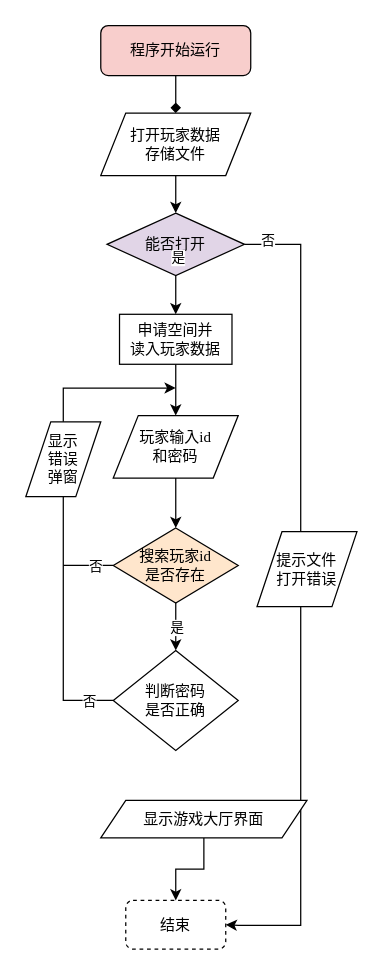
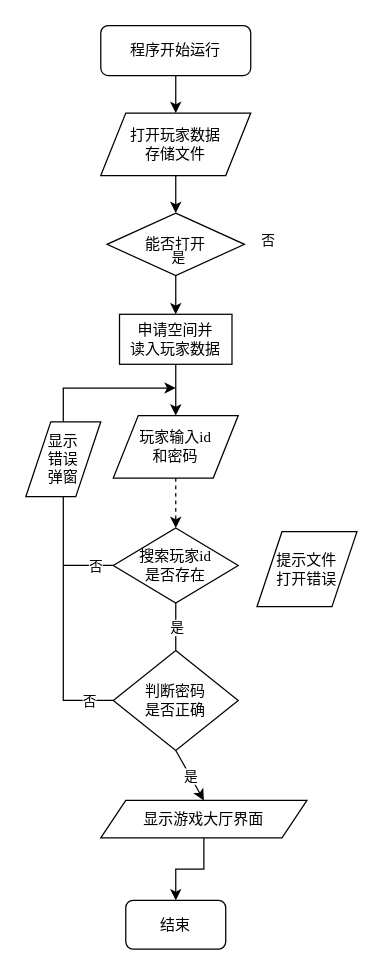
(176, 51) -> (176, 51)
(176, 102) -> (176, 103)
(176, 244) -> (176, 244)
(301, 374) -> none
(176, 498) -> (176, 498)
(176, 566) -> (176, 566)
(176, 640) -> (176, 644)
none -> (187, 772)
(176, 925) -> (176, 925)
